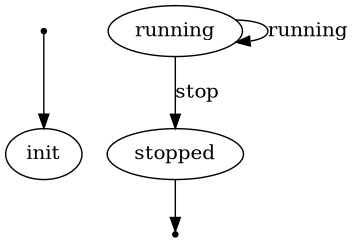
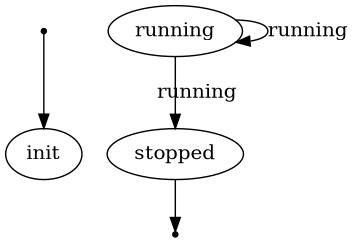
(197, 93) -> (197, 93)
